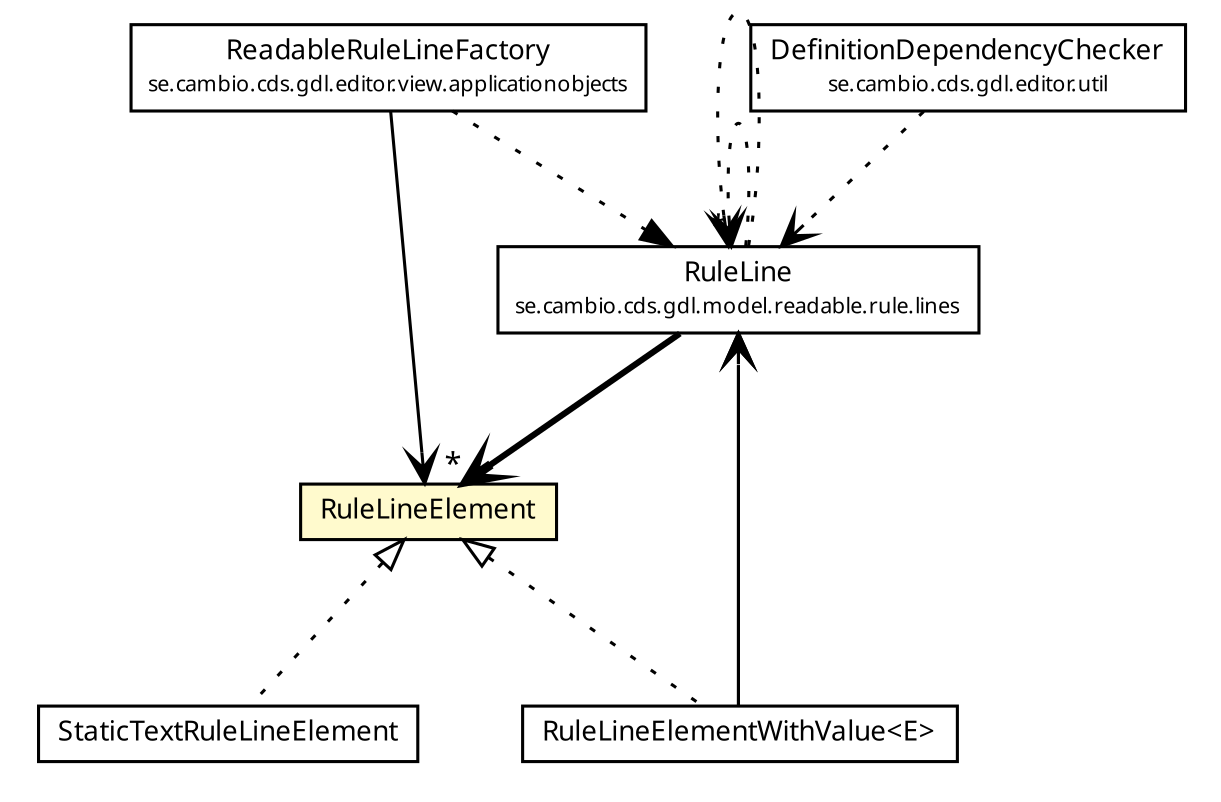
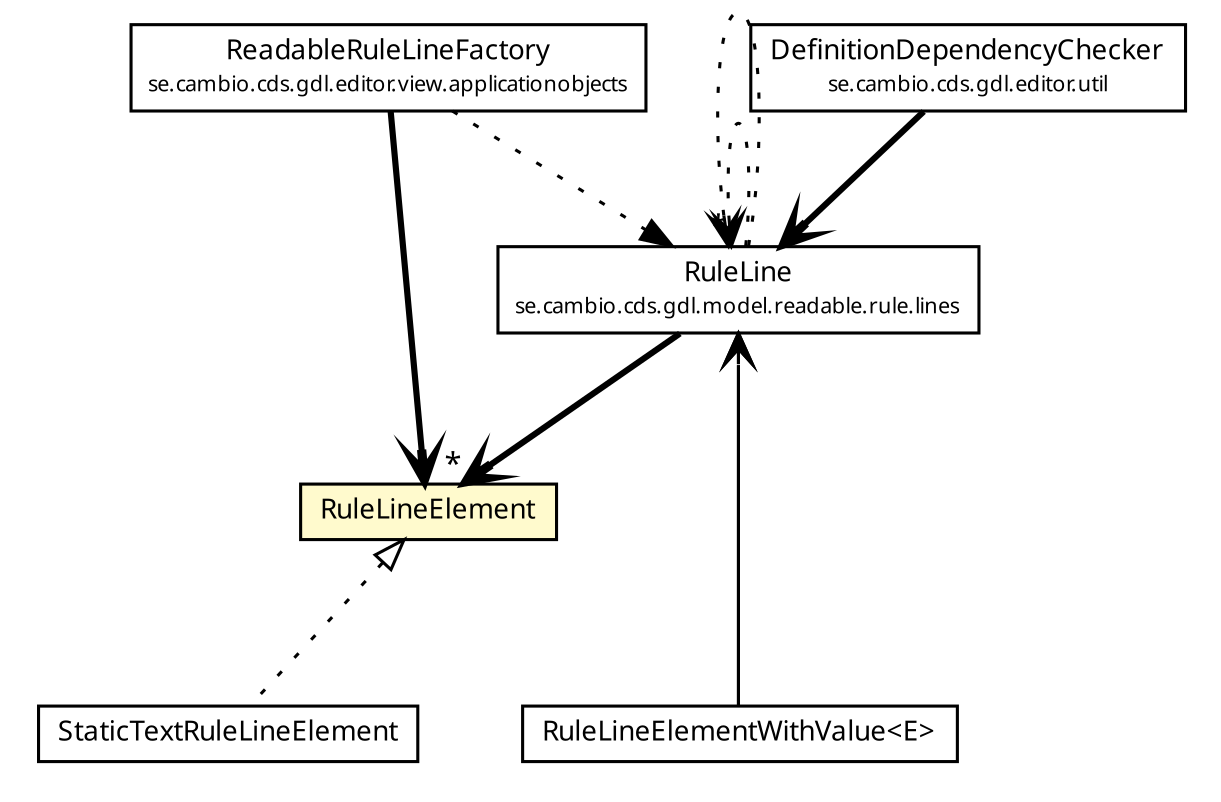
(864, 168) -> (864, 168)
(406, 282) -> (406, 282)
(595, 632) -> none
